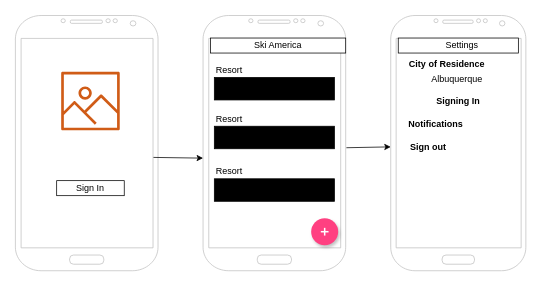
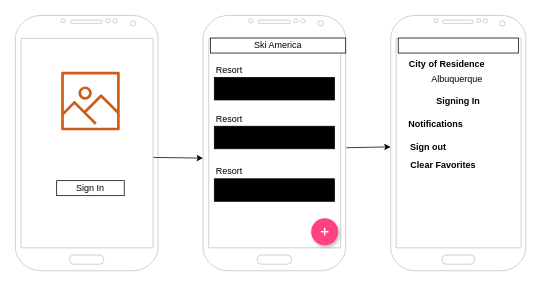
(462, 45) -> none
none -> (443, 165)
